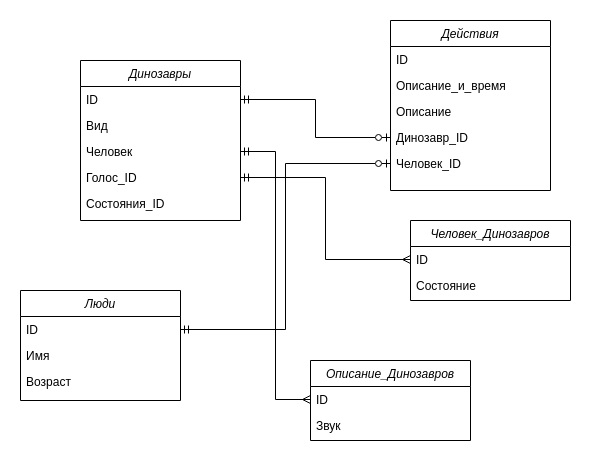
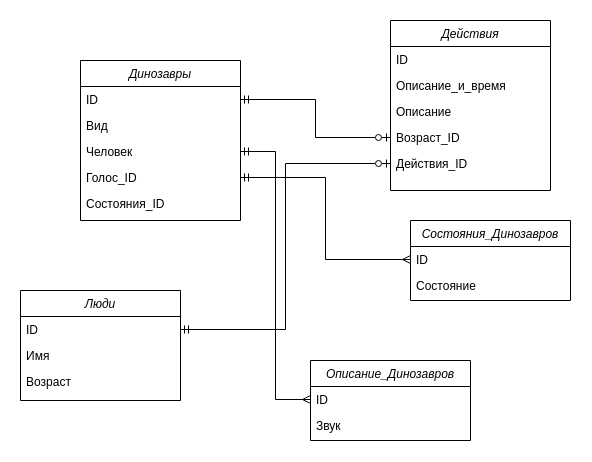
(433, 138) -> (430, 138)
(430, 164) -> (433, 164)
(490, 234) -> (490, 234)
